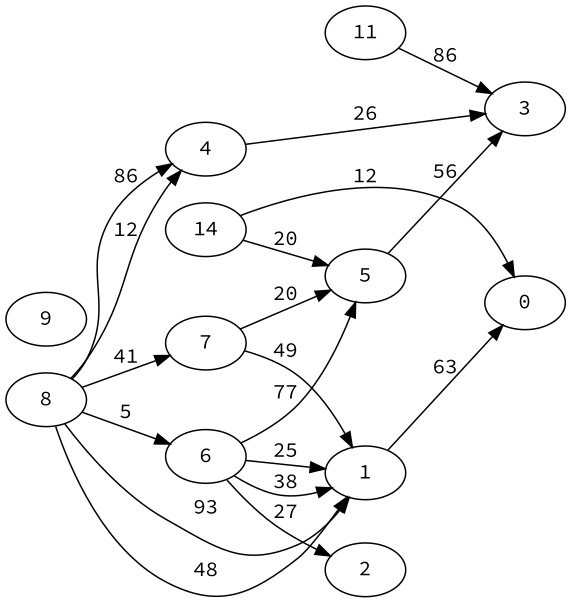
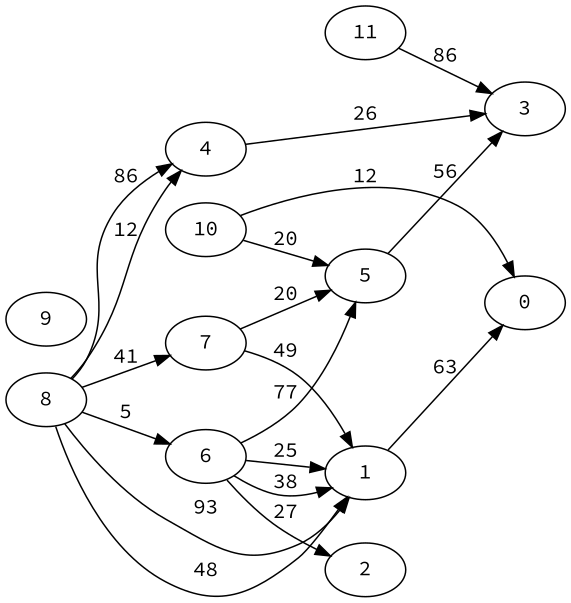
(206, 230) -> (206, 230)
